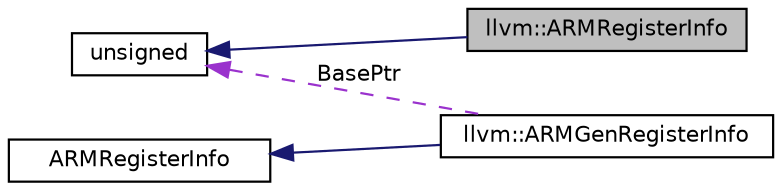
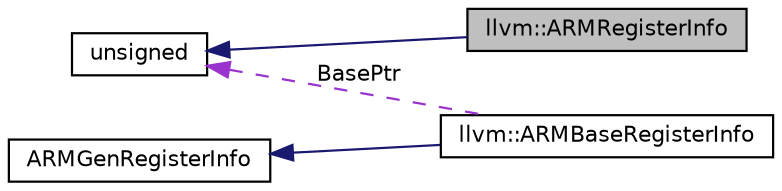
(607, 136) -> (607, 136)
(140, 161) -> (140, 161)
